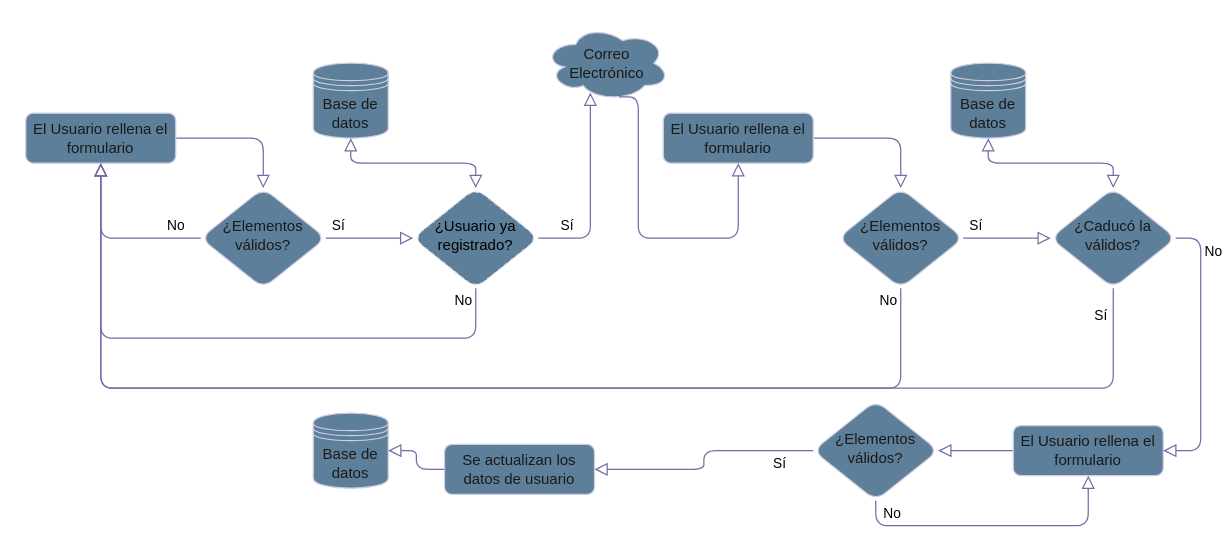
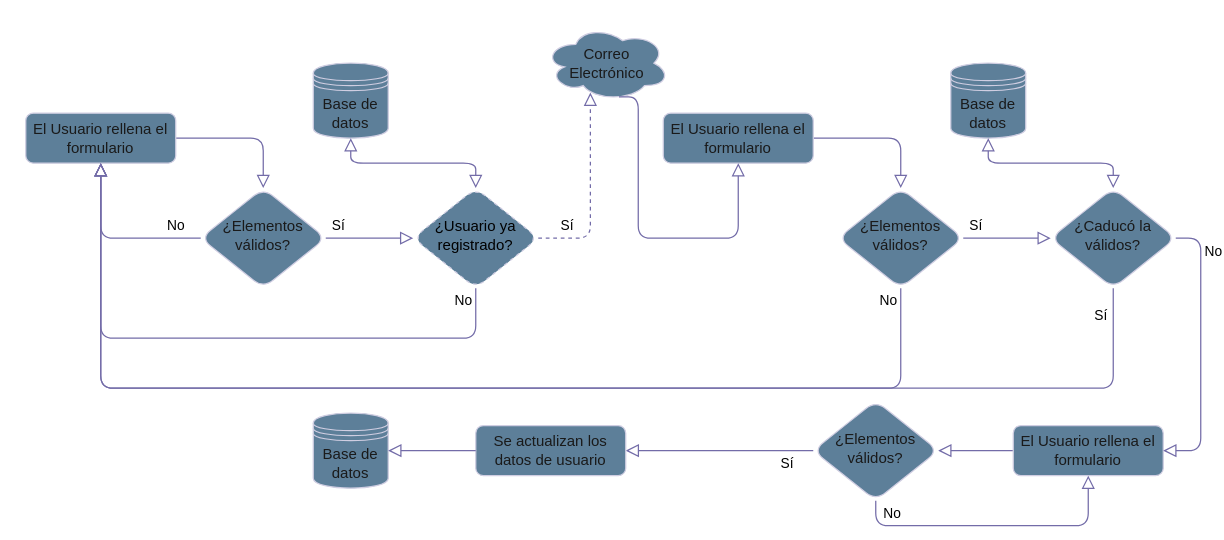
(590, 192) -> (590, 192)
(519, 469) -> (551, 451)
